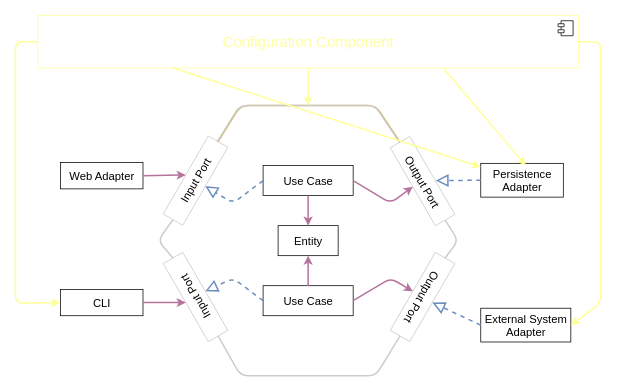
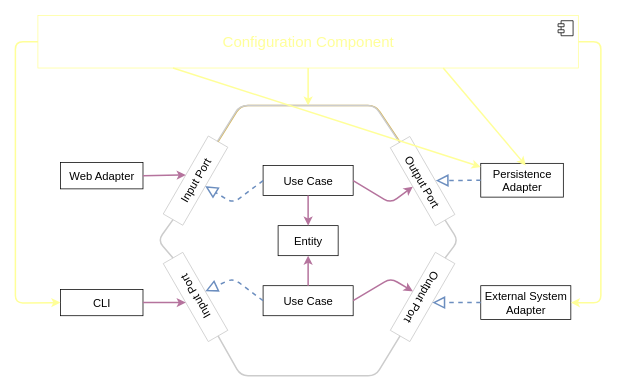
(525, 325) -> (525, 302)
